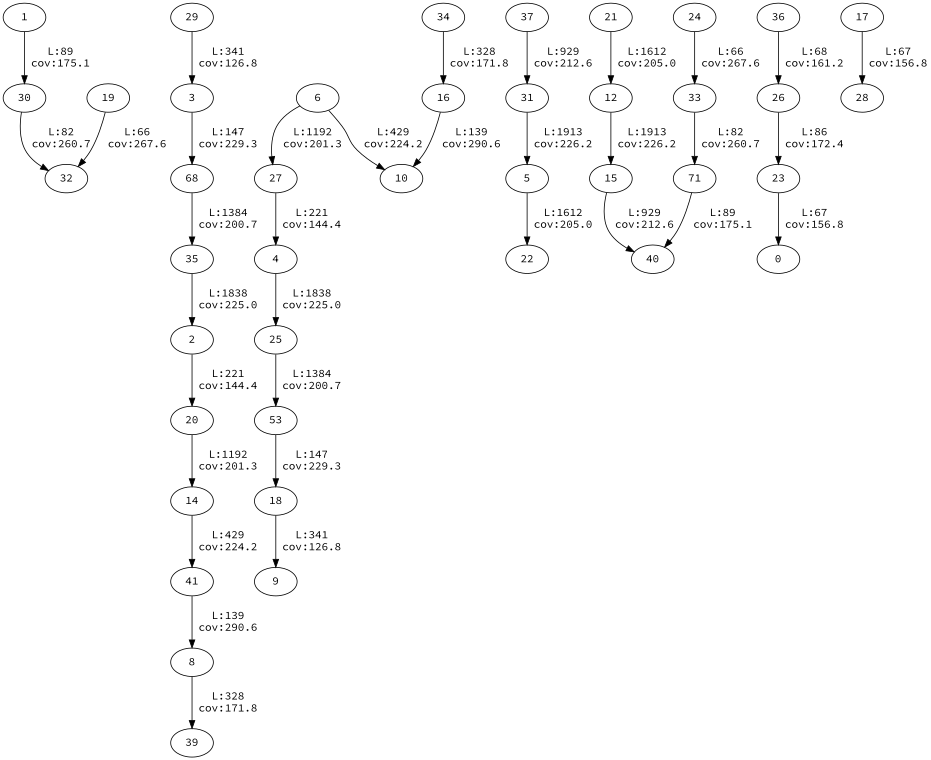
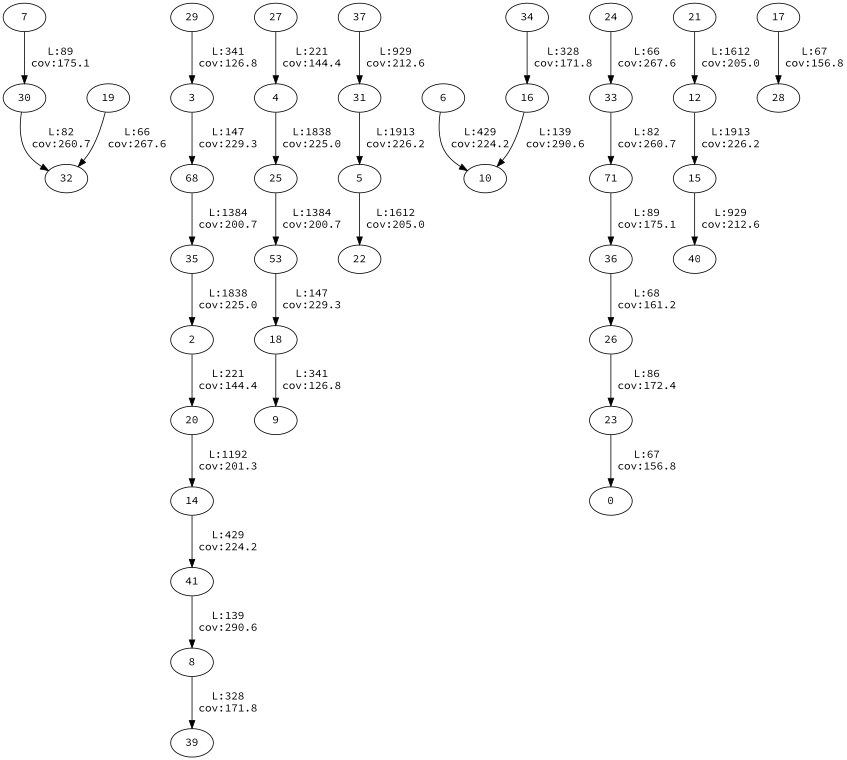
(24, 17) -> (24, 17)
(277, 126) -> none
(683, 218) -> (611, 215)
